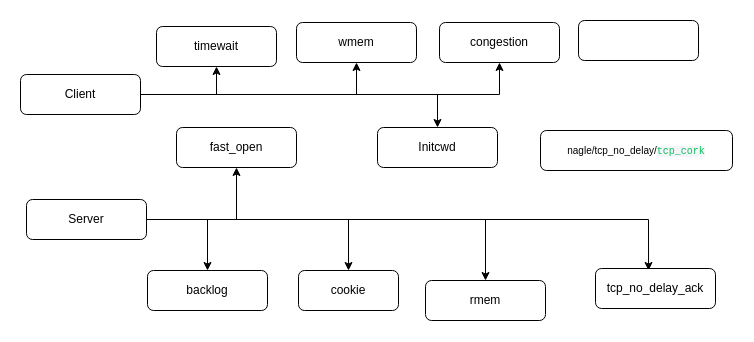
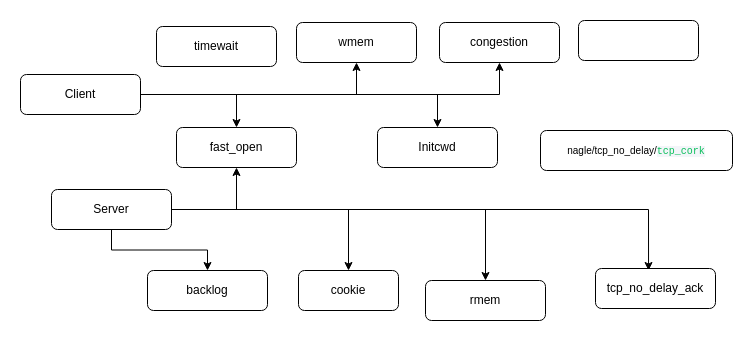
(217, 83) -> none
none -> (237, 108)
(87, 220) -> (112, 210)
